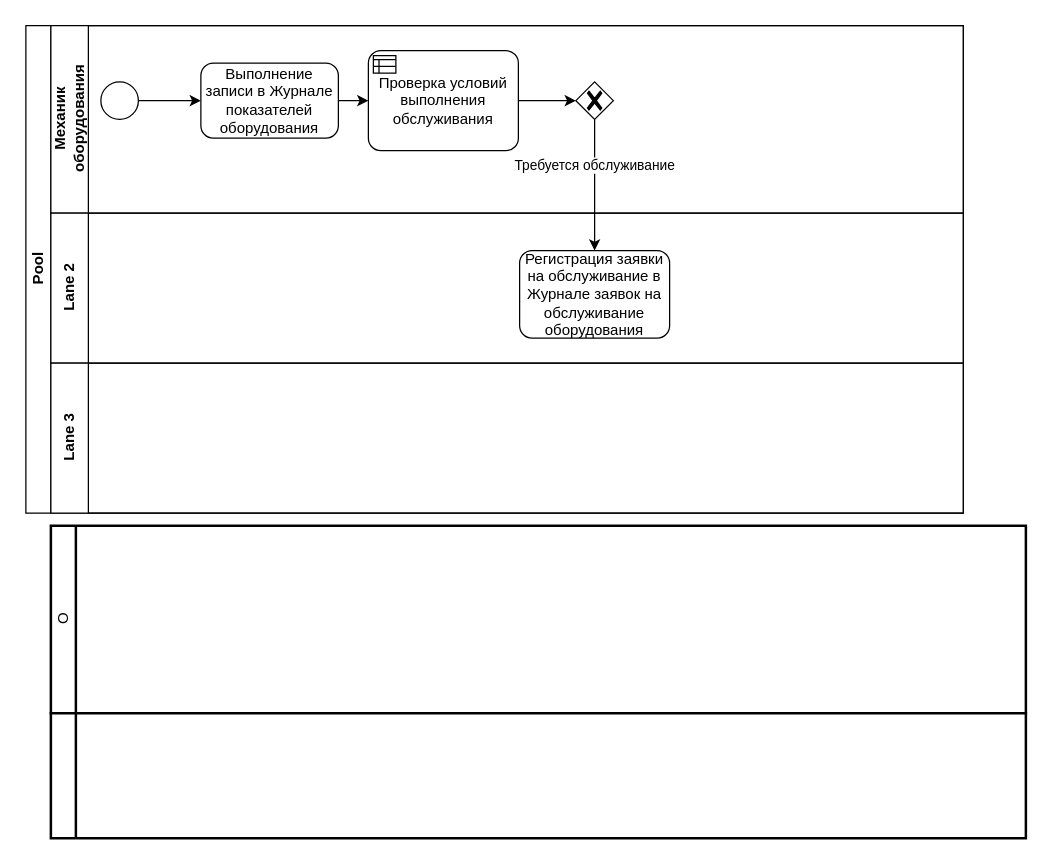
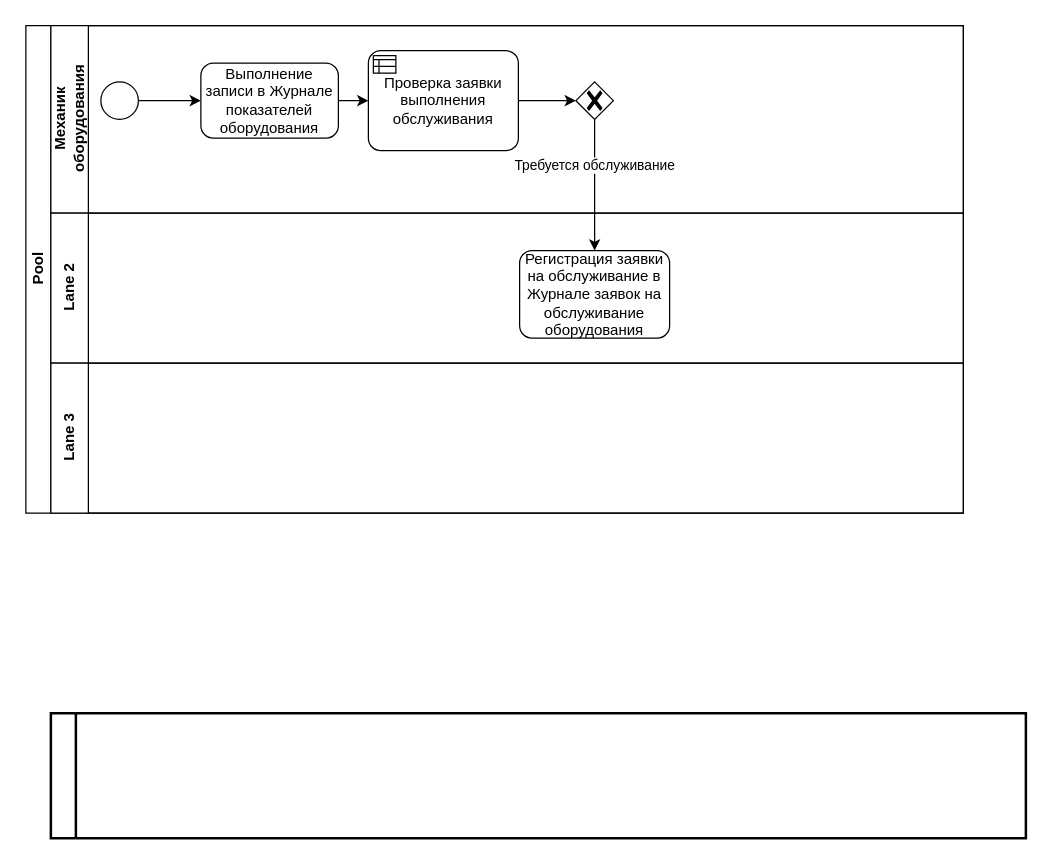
(443, 101) -> (443, 101)
(538, 619) -> none
